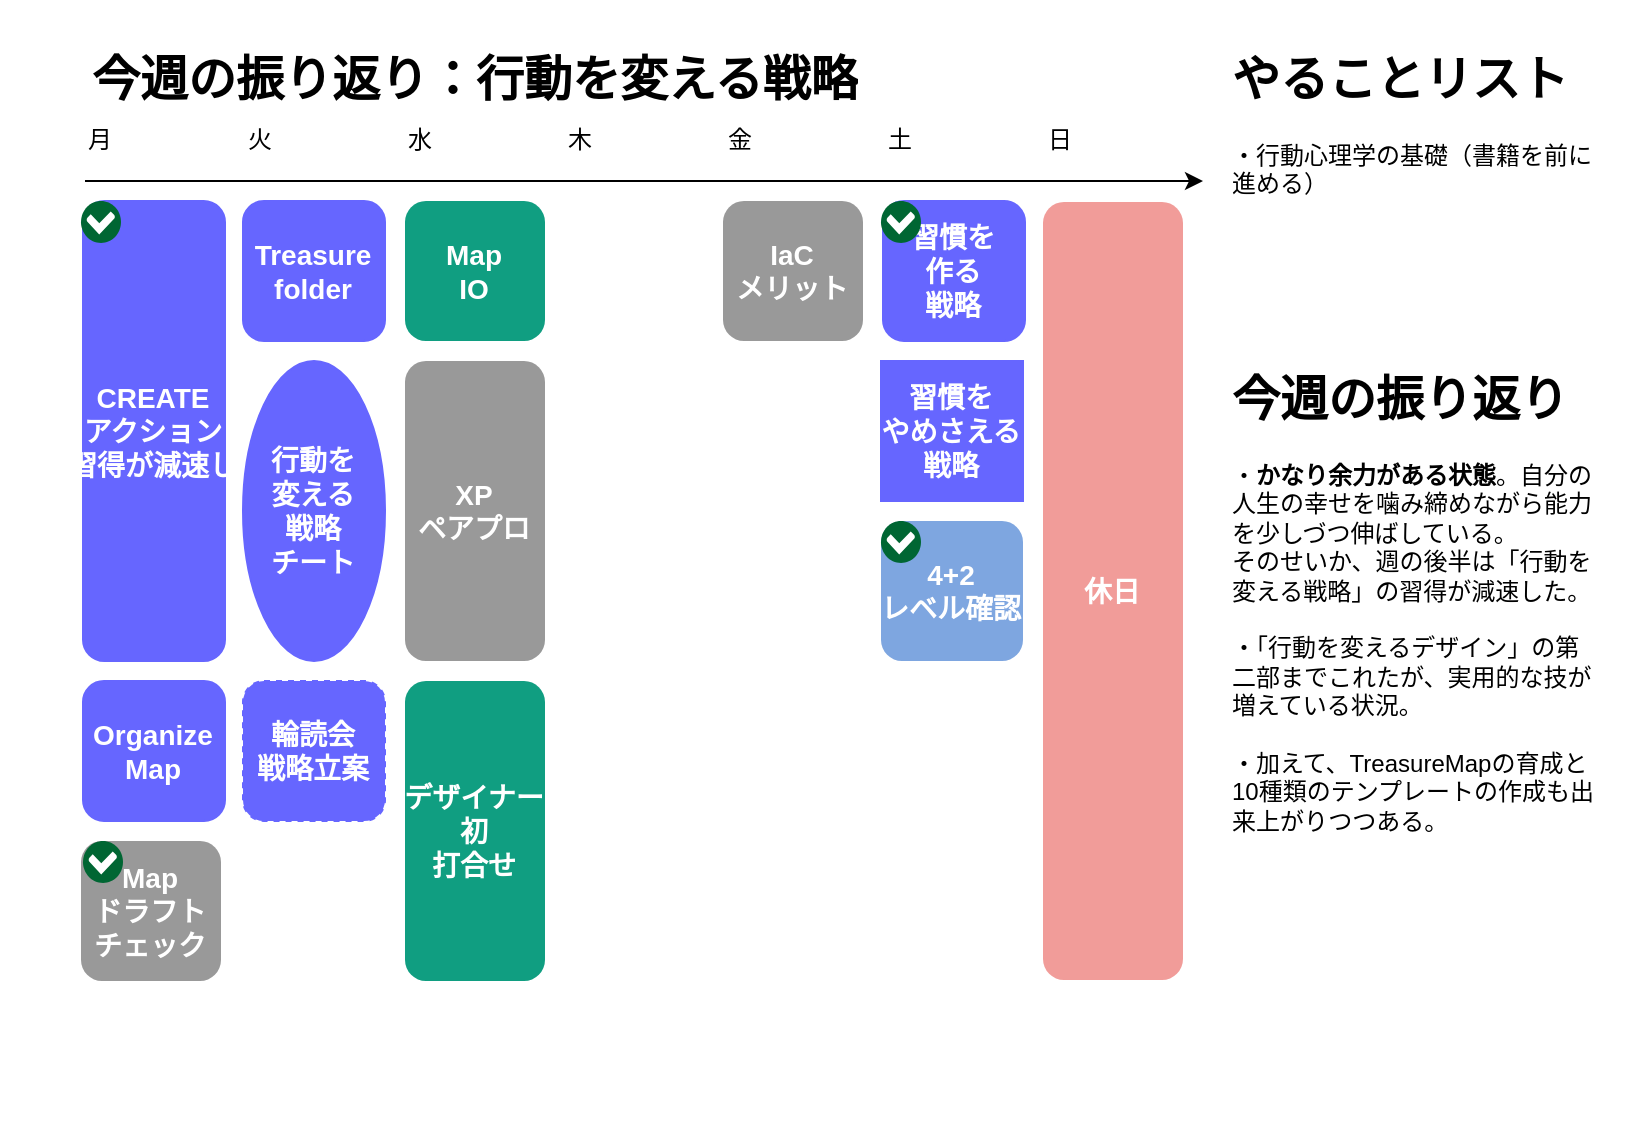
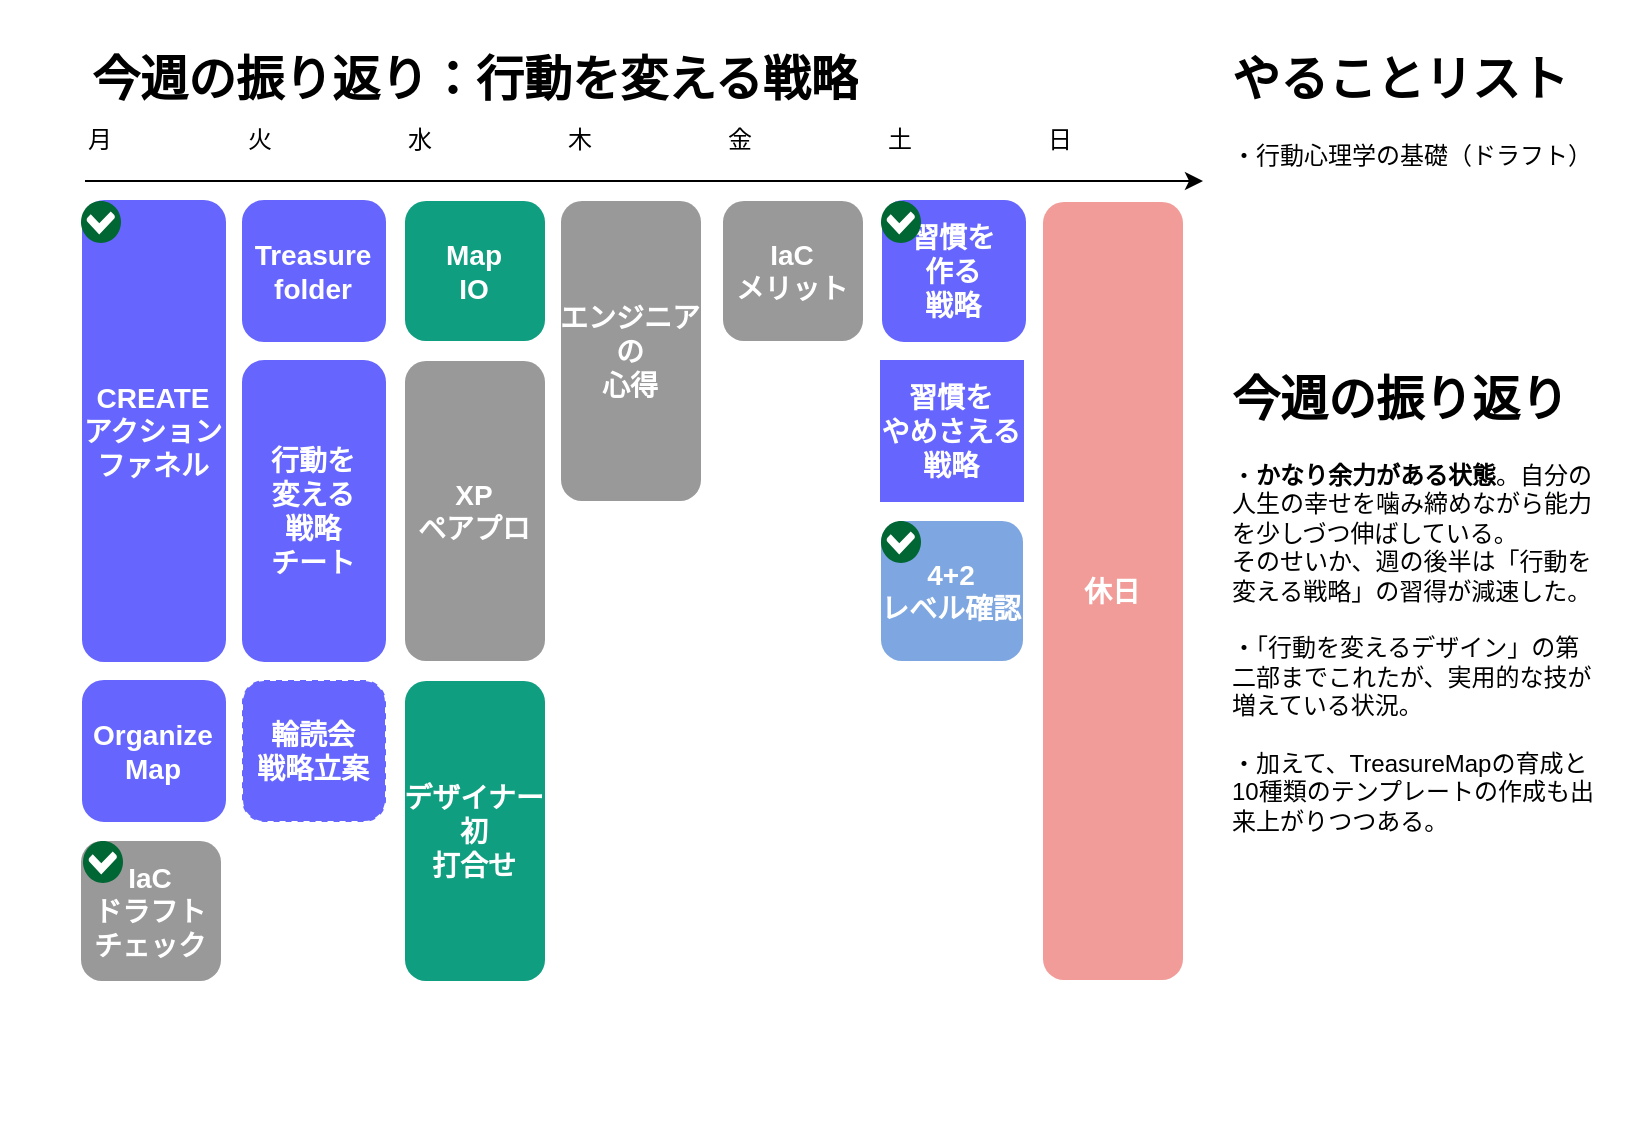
(1415, 50) -> (1415, 50)
none -> (631, 351)
(153, 399) -> (153, 399)
(314, 511) -> (314, 511)
(150, 879) -> (150, 879)
